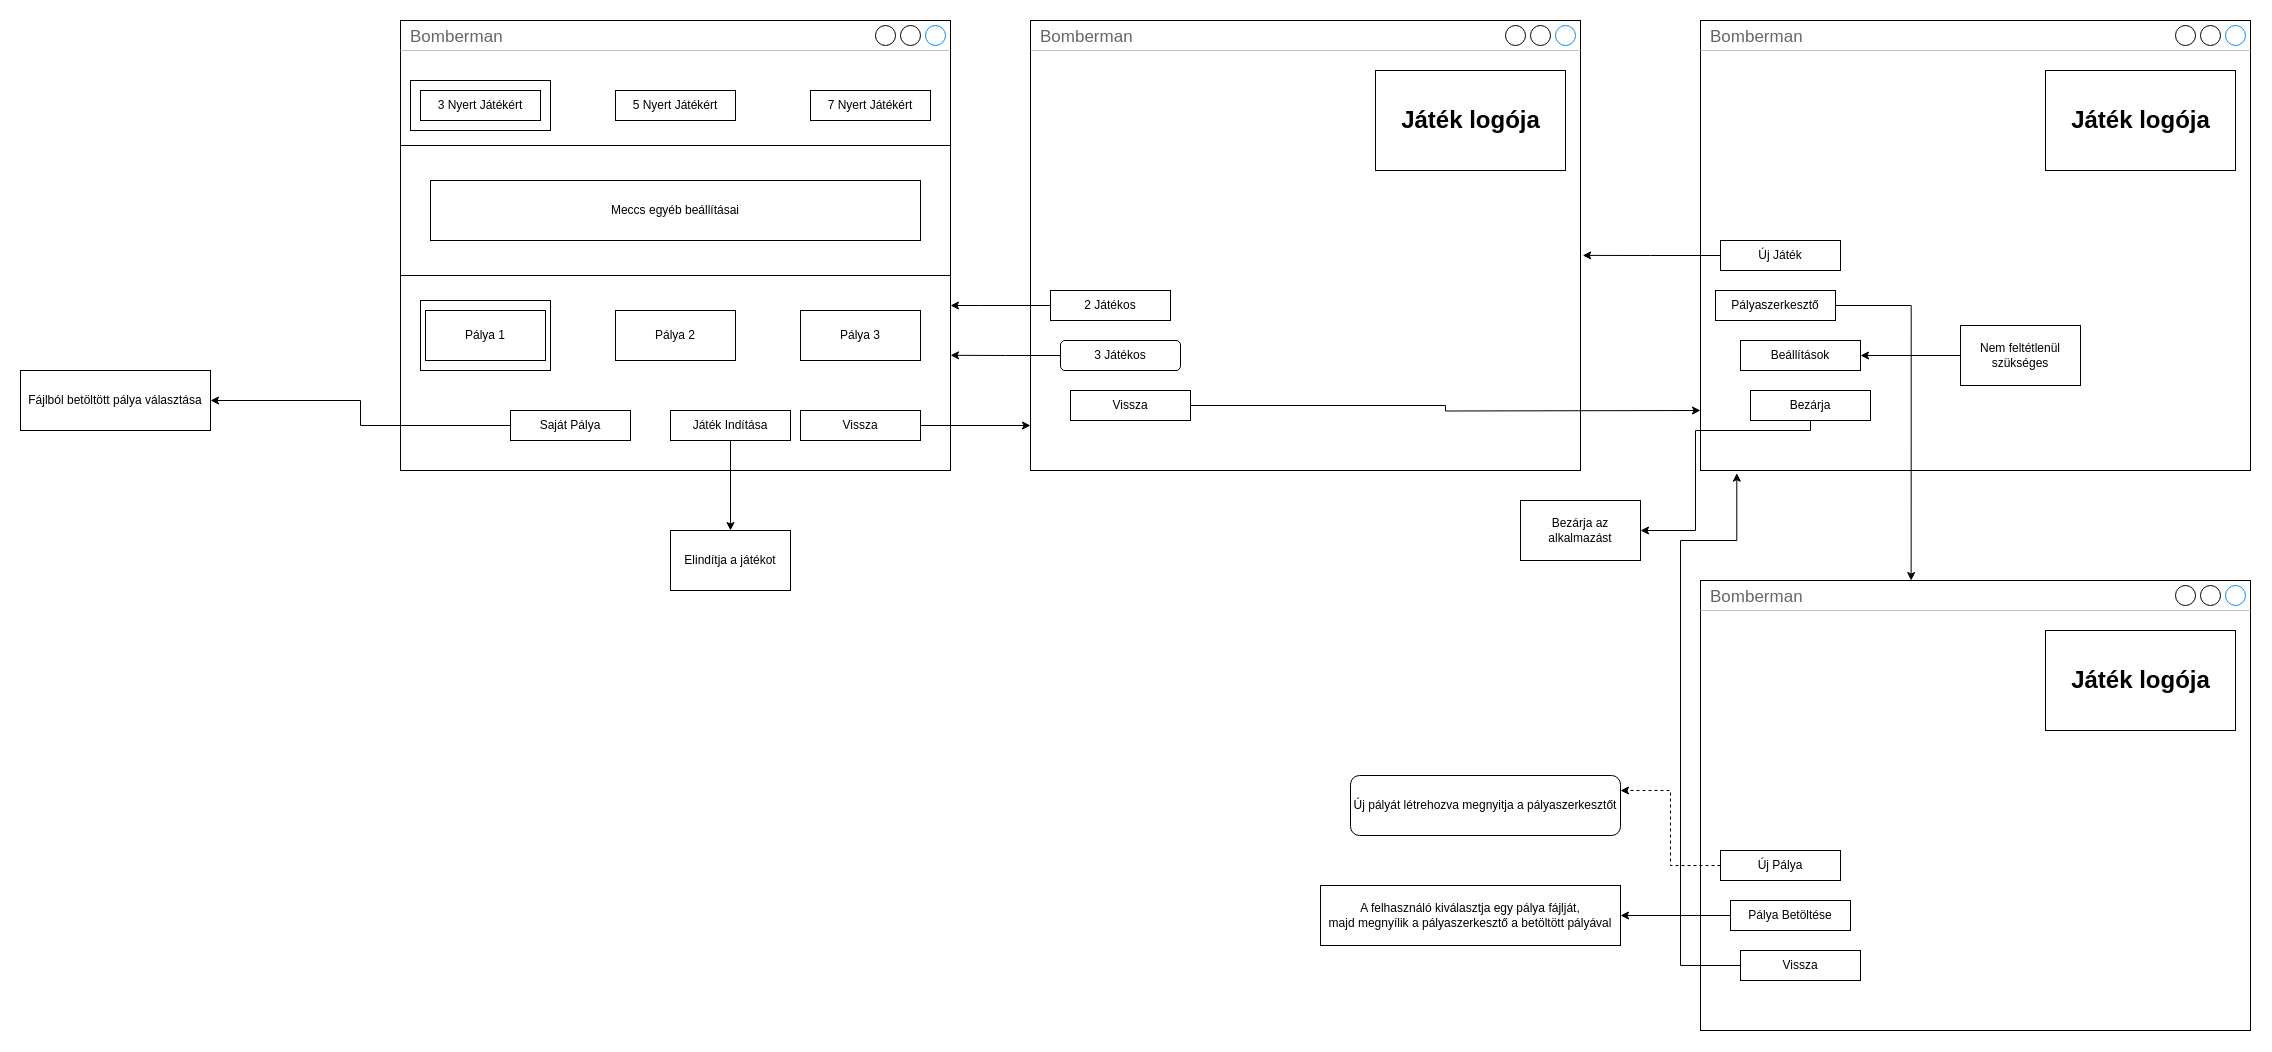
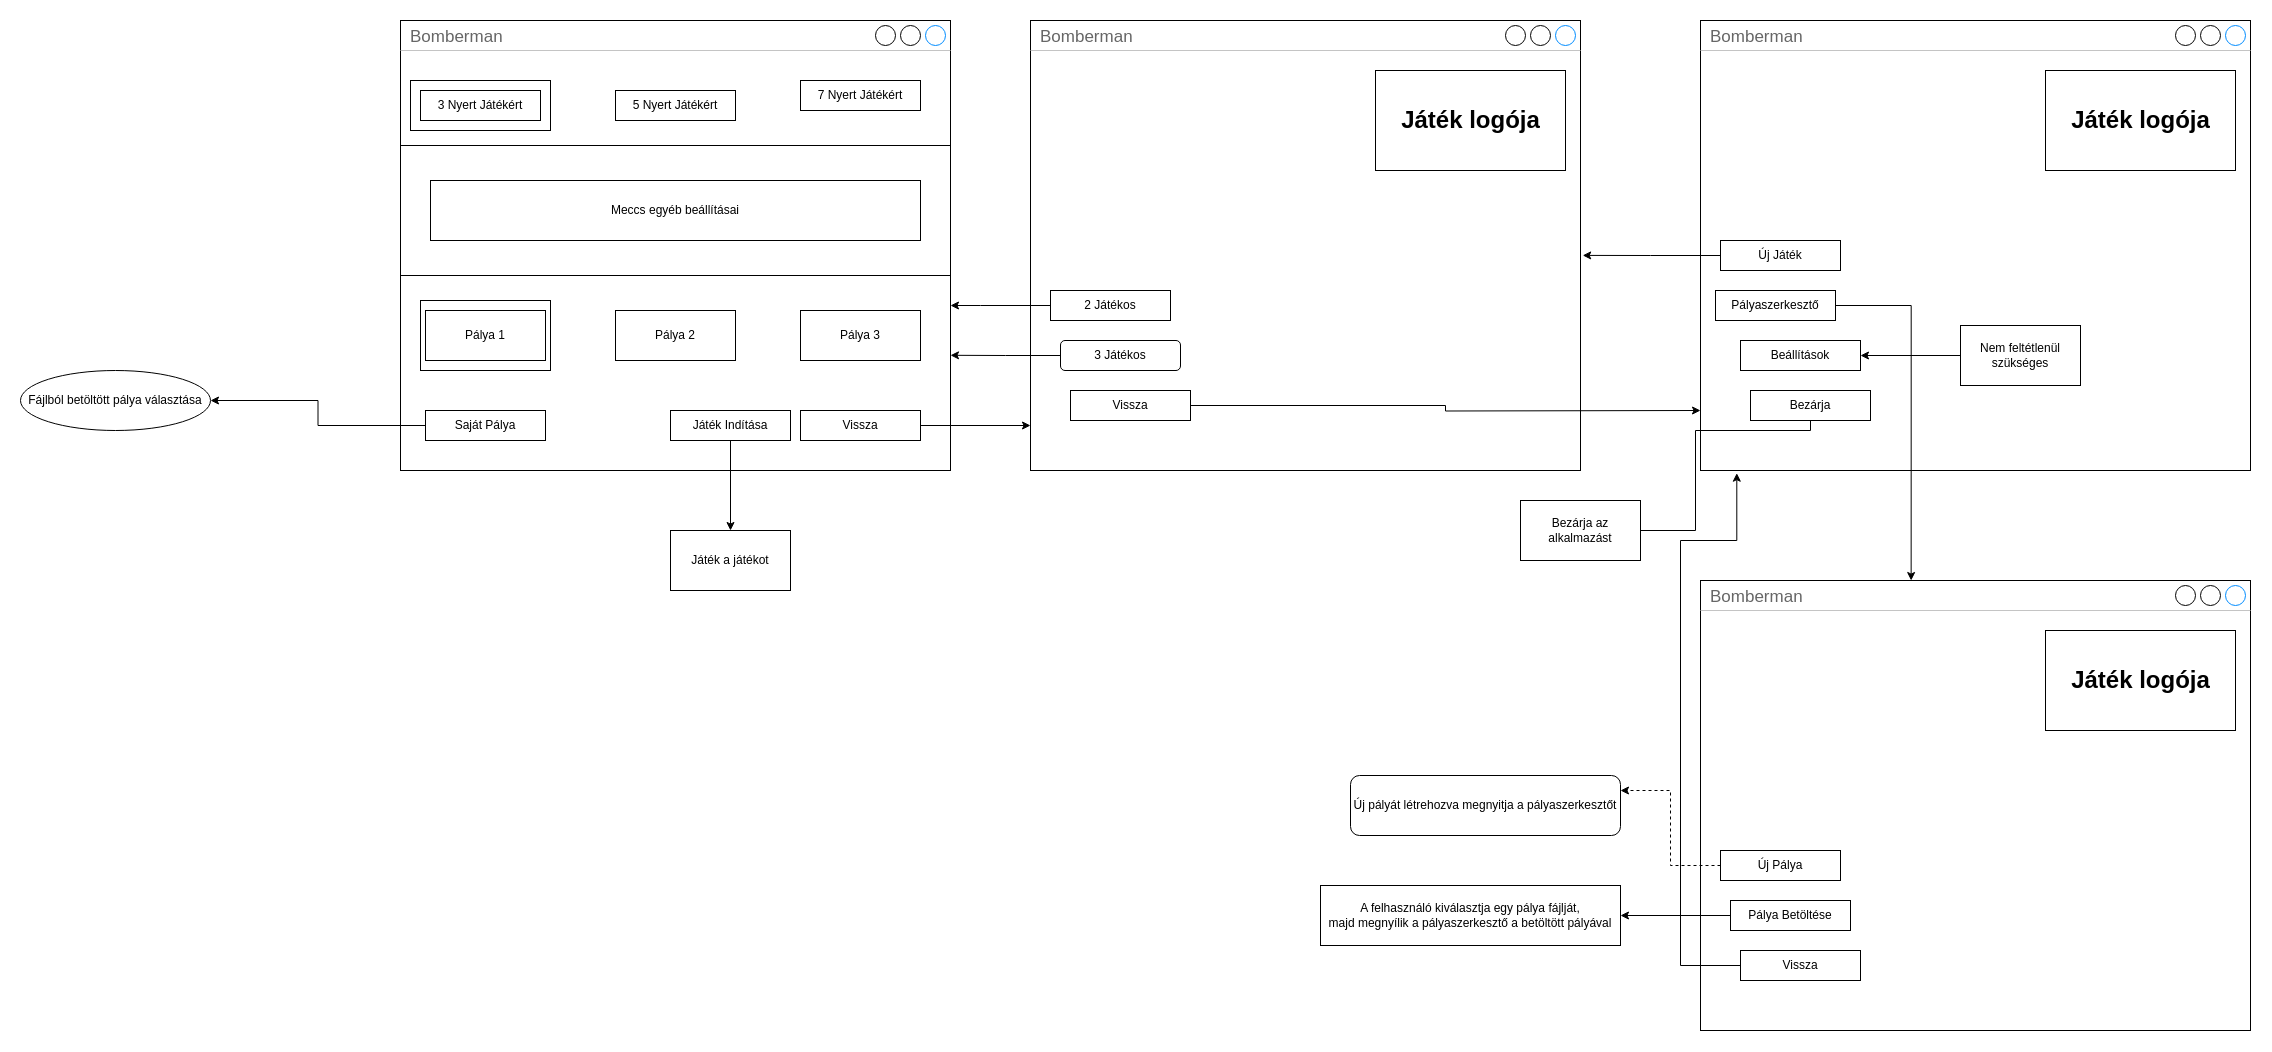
(871, 106) -> (861, 96)
(116, 401) -> (116, 401)
(571, 426) -> (486, 426)
(1648, 531) -> (1646, 531)
(731, 561) -> (731, 561)
